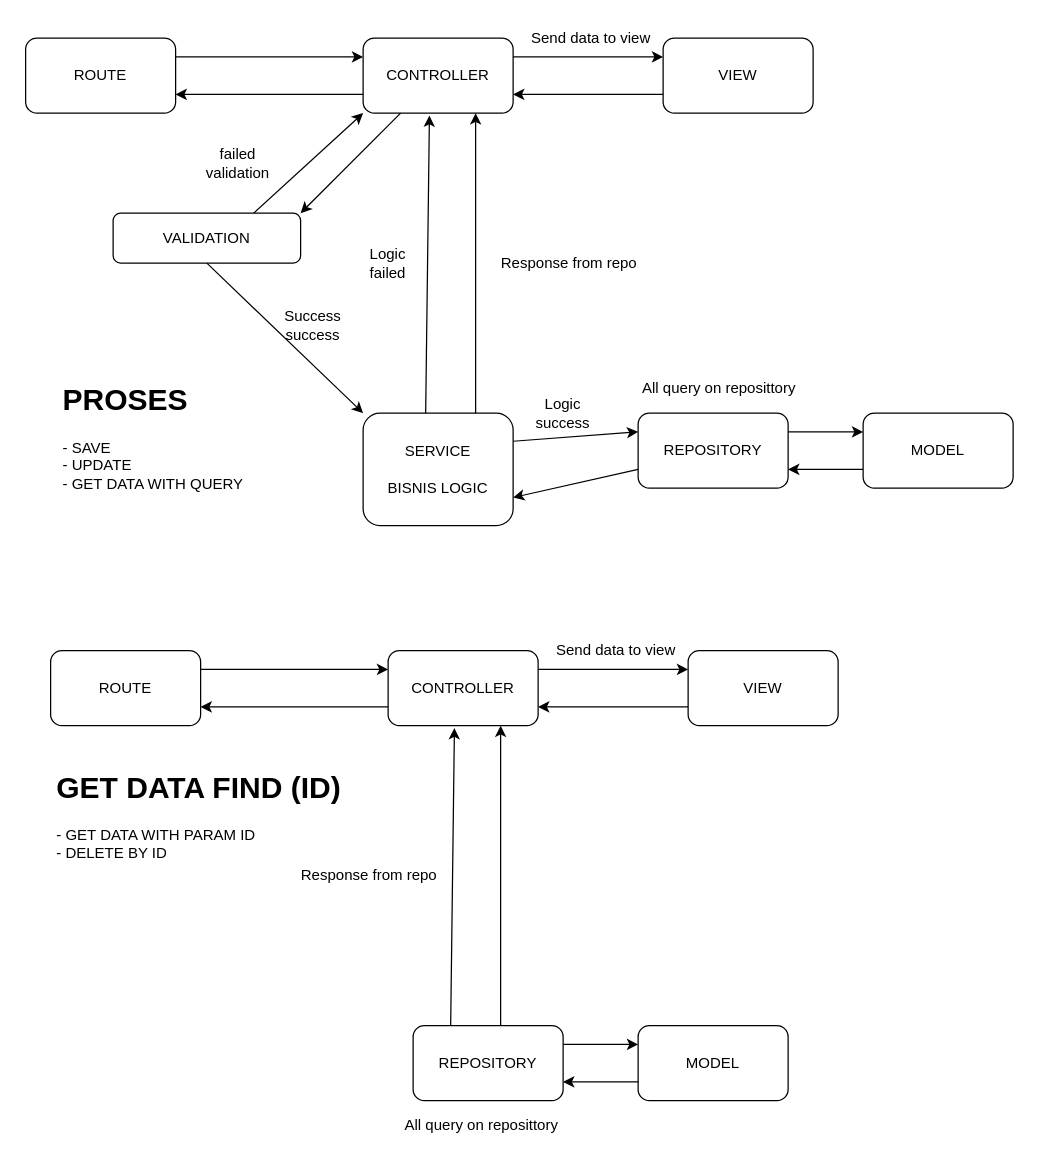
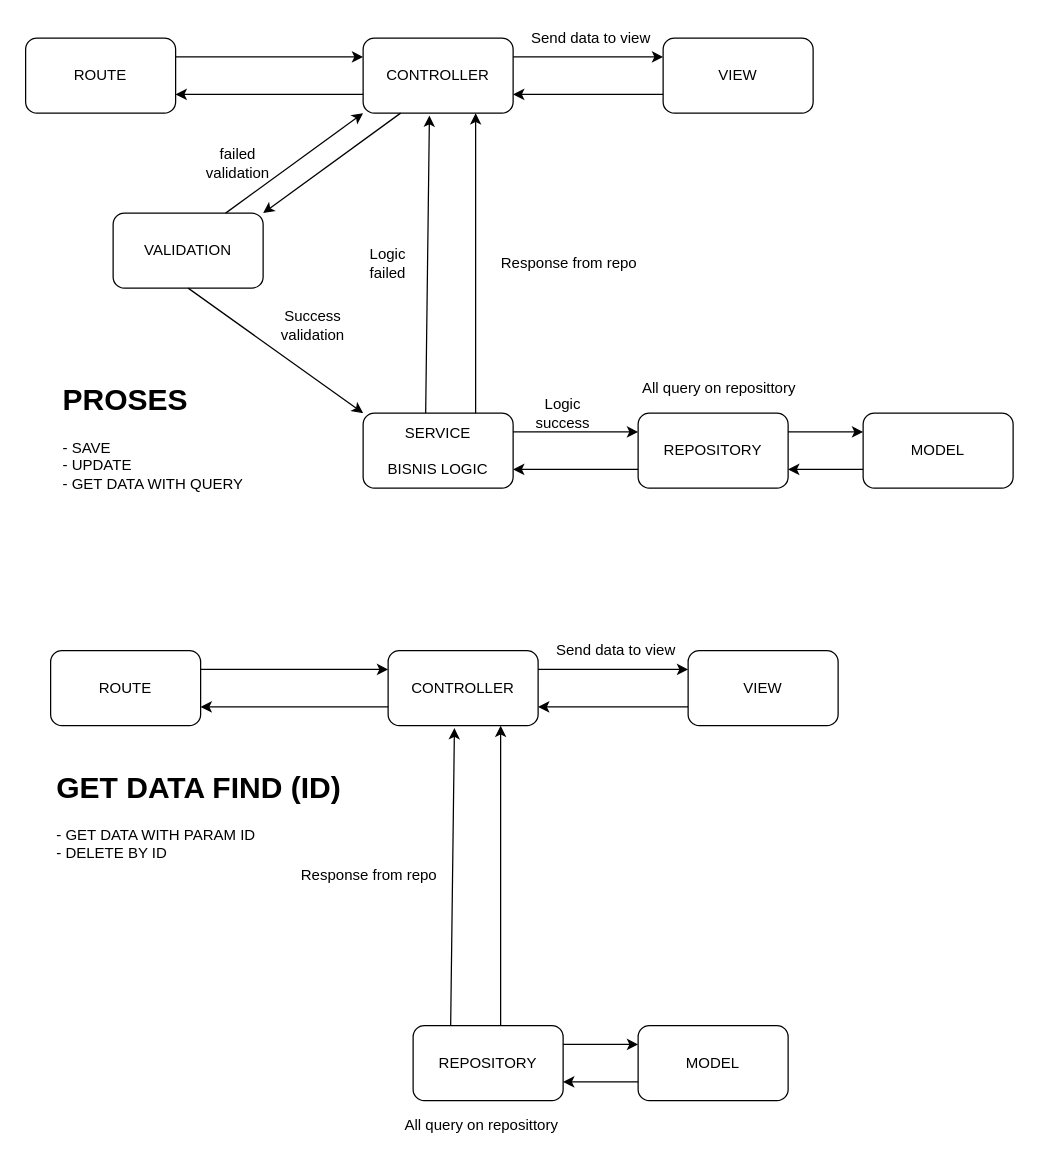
(207, 238) -> (188, 251)
(313, 326) -> (313, 326)
(438, 469) -> (438, 451)
